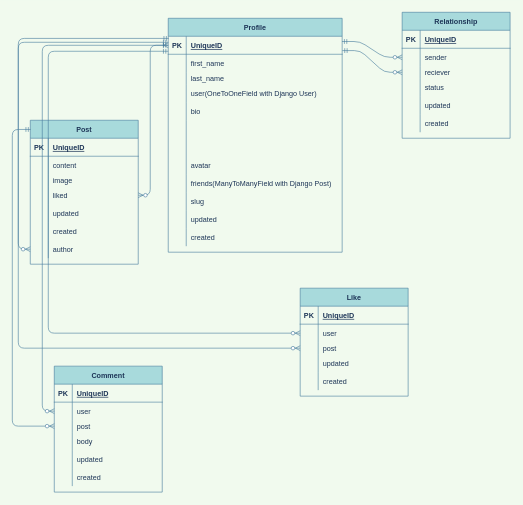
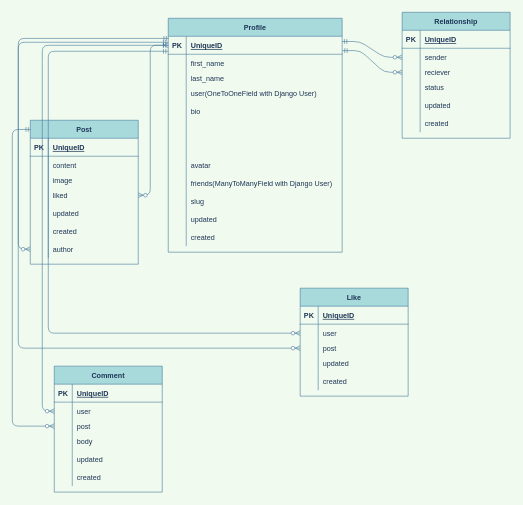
(267, 184) -> (267, 184)
